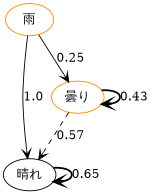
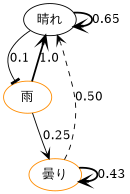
none -> (10, 51)
(23, 93) -> (37, 63)
(71, 136) -> (89, 97)
